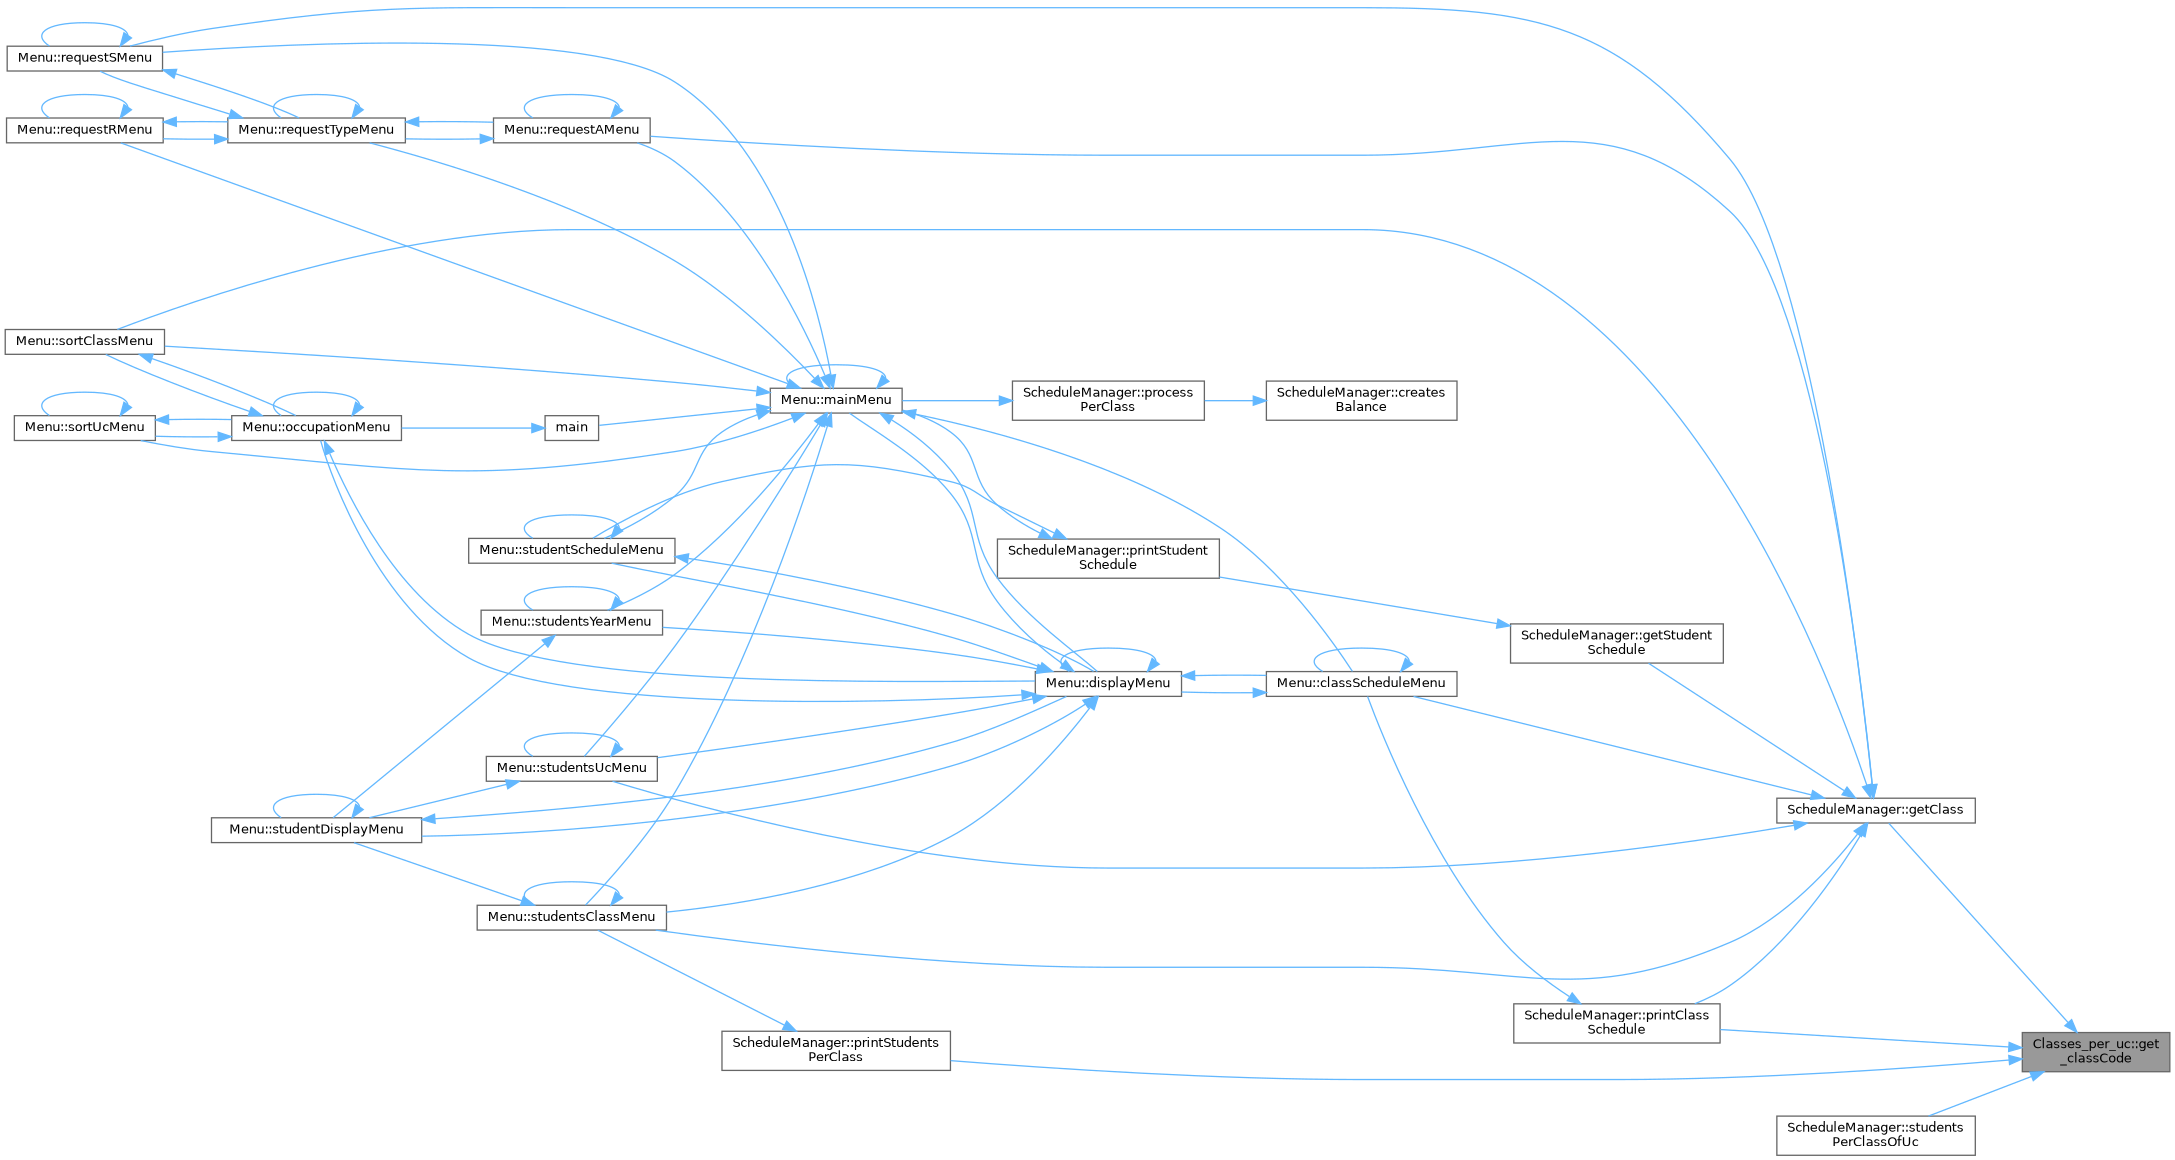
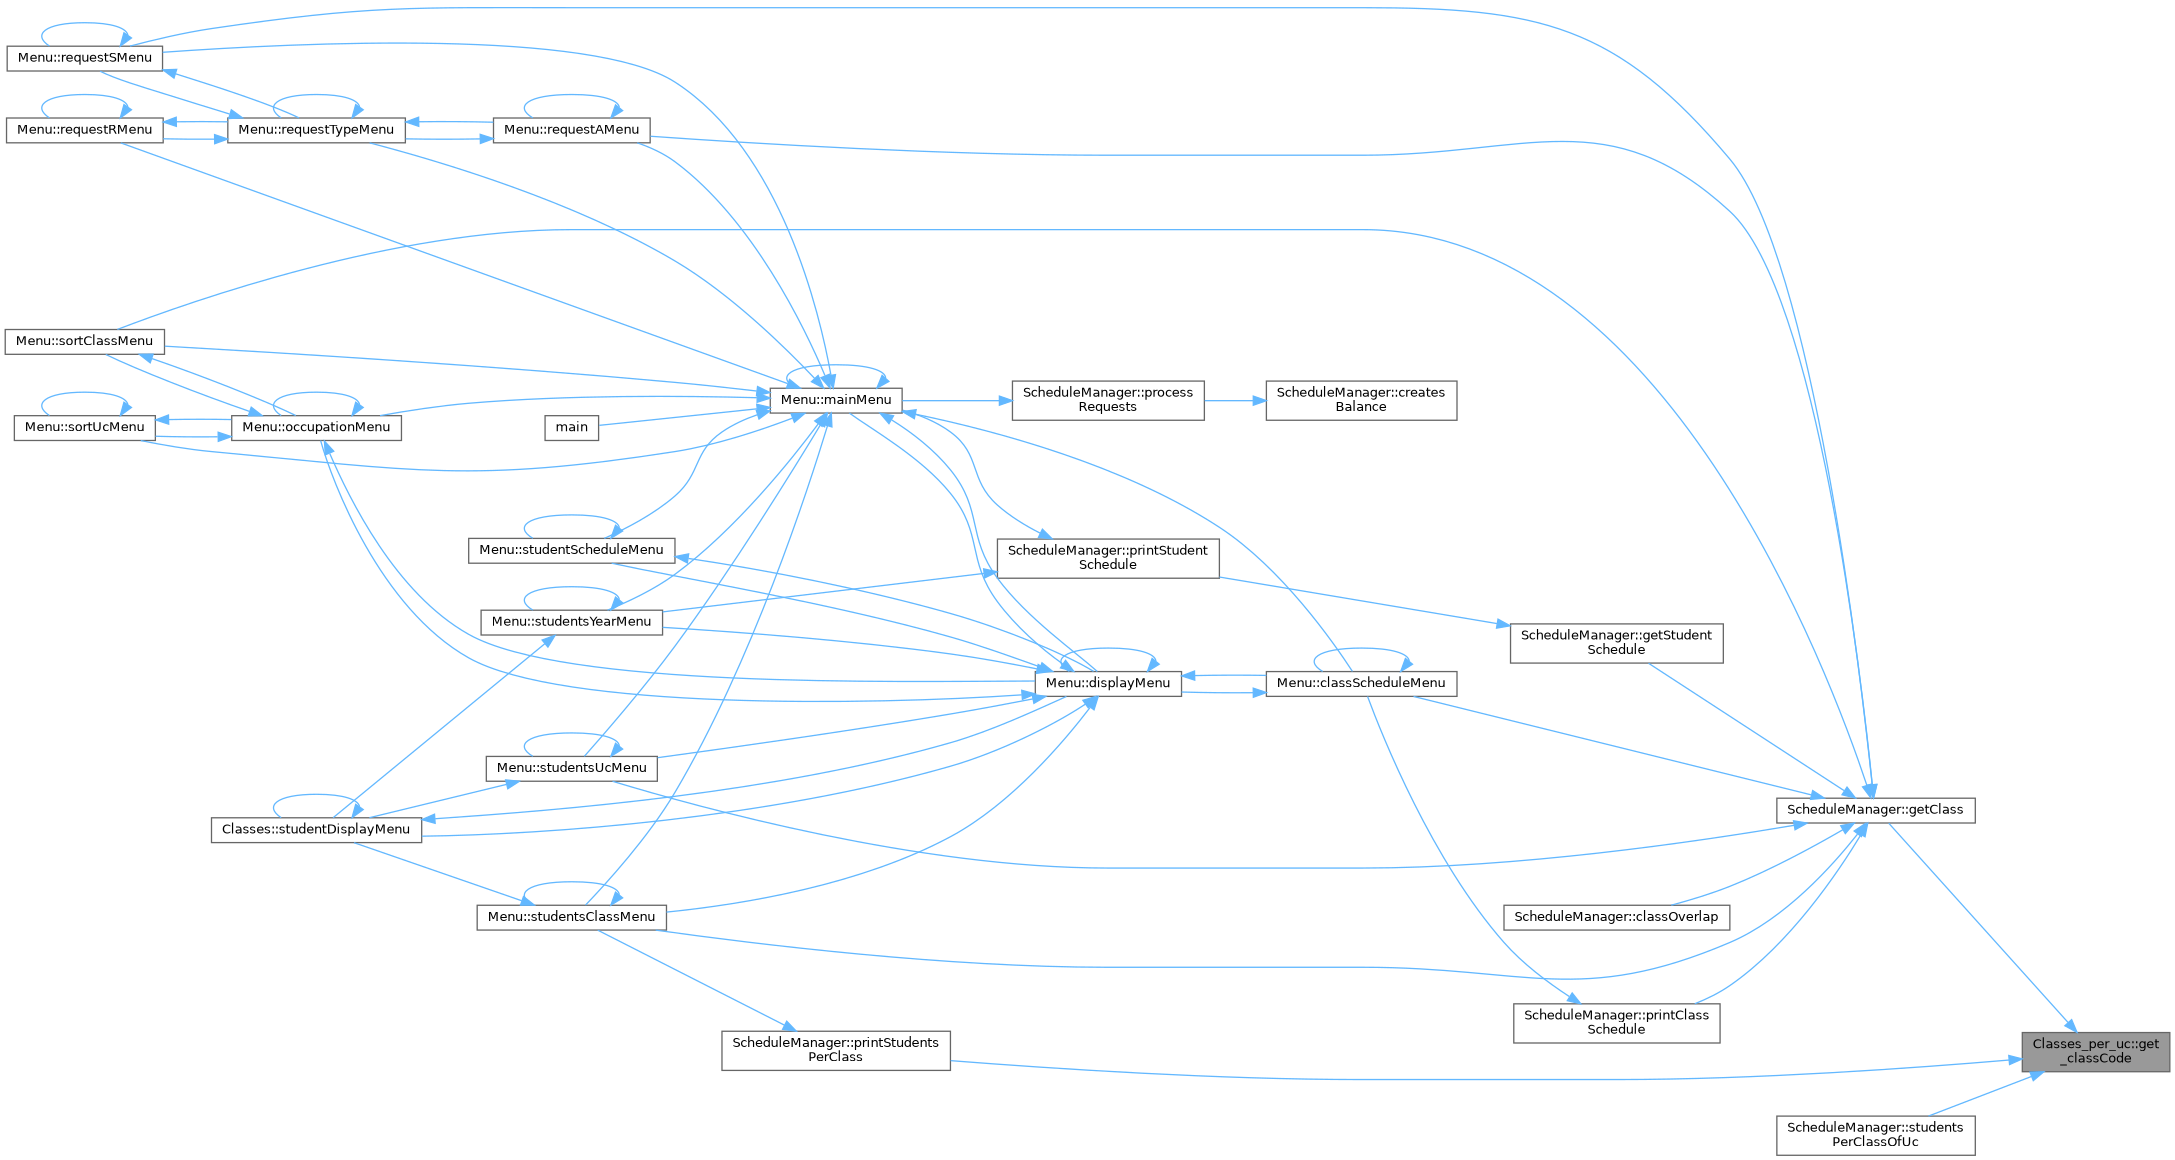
(1108, 401) -> (1108, 401)
(467, 428) -> (568, 398)
(824, 465) -> (823, 593)
(317, 830) -> (317, 830)
none -> (1617, 918)
(1865, 1038) -> none
